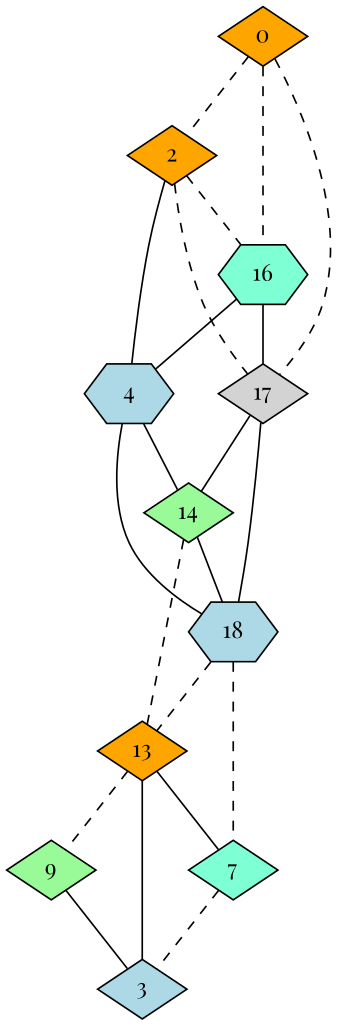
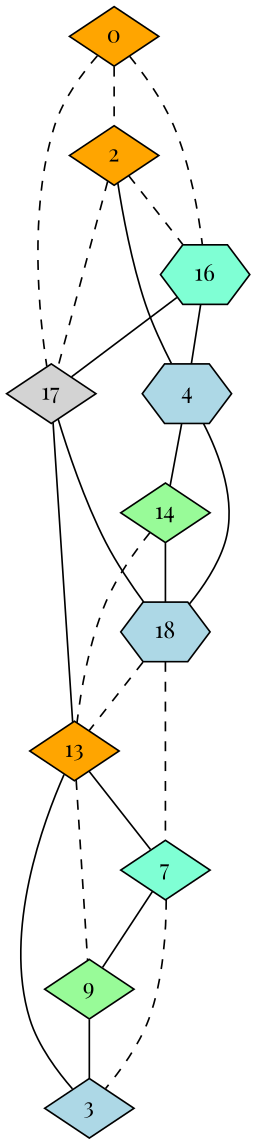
(226, 453) -> (63, 572)
none -> (128, 929)
